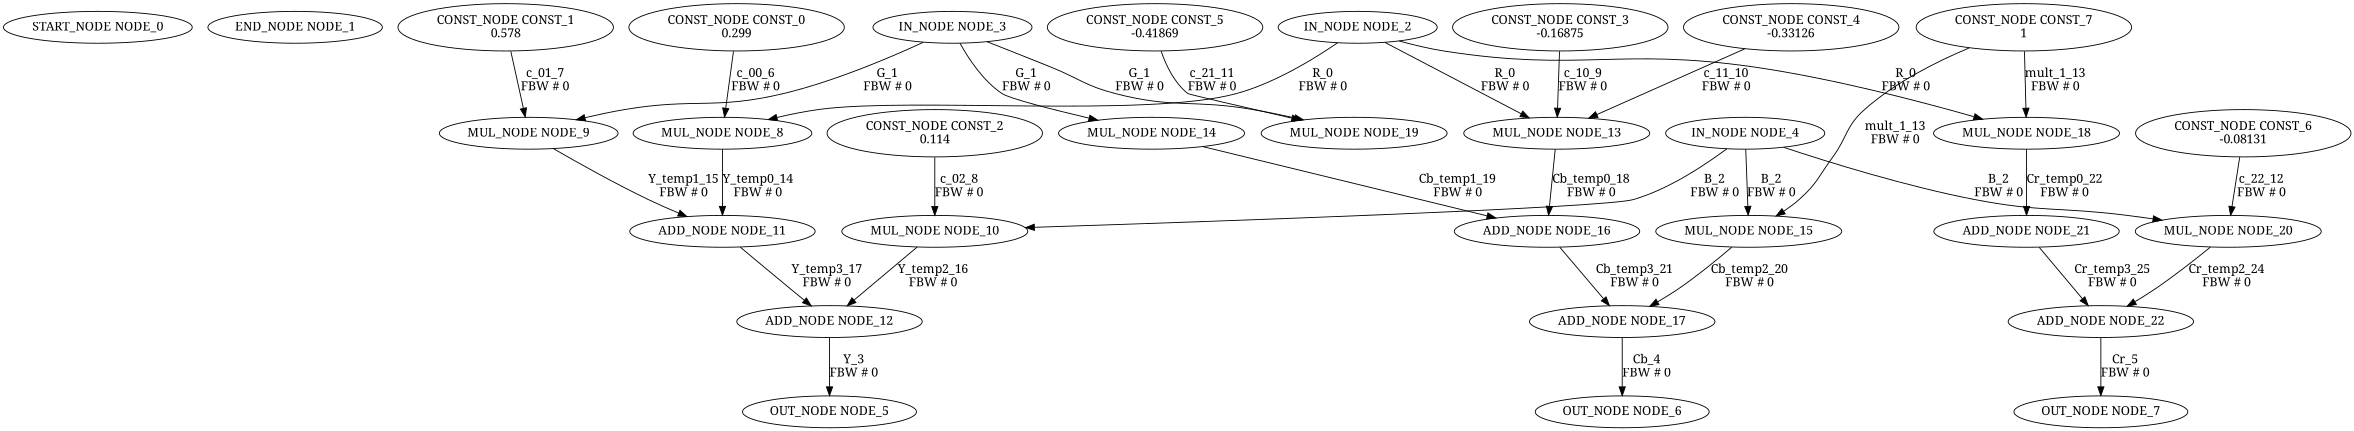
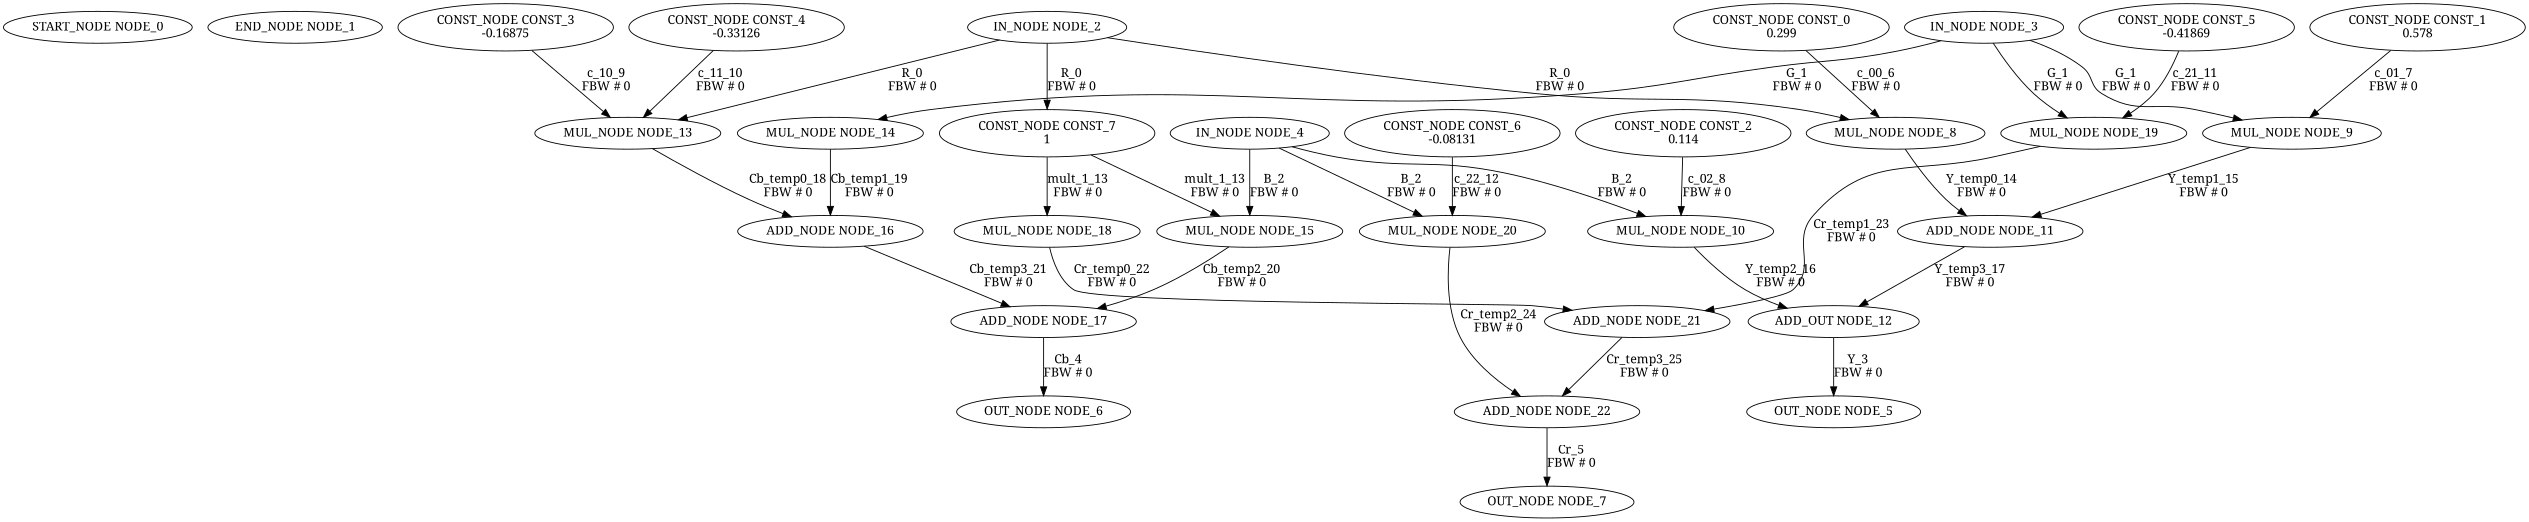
(1689, 60) -> (1047, 72)
none -> (1844, 189)
(830, 322) -> (1834, 322)
